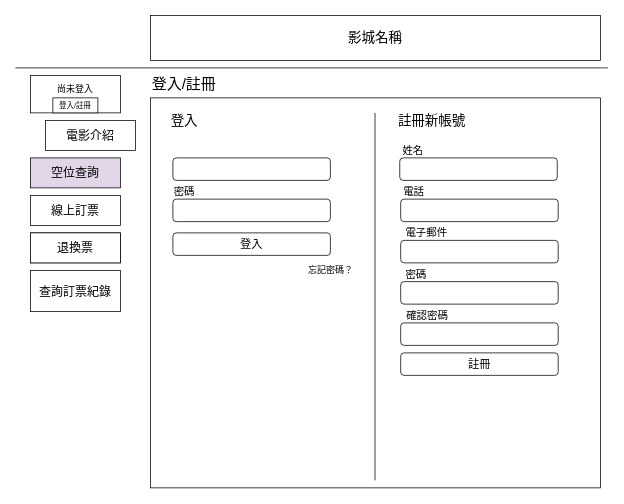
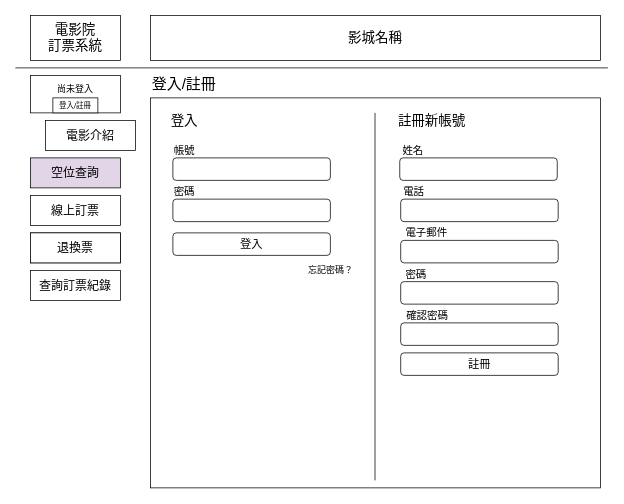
none -> (75, 38)
none -> (184, 150)
(75, 291) -> (75, 285)
